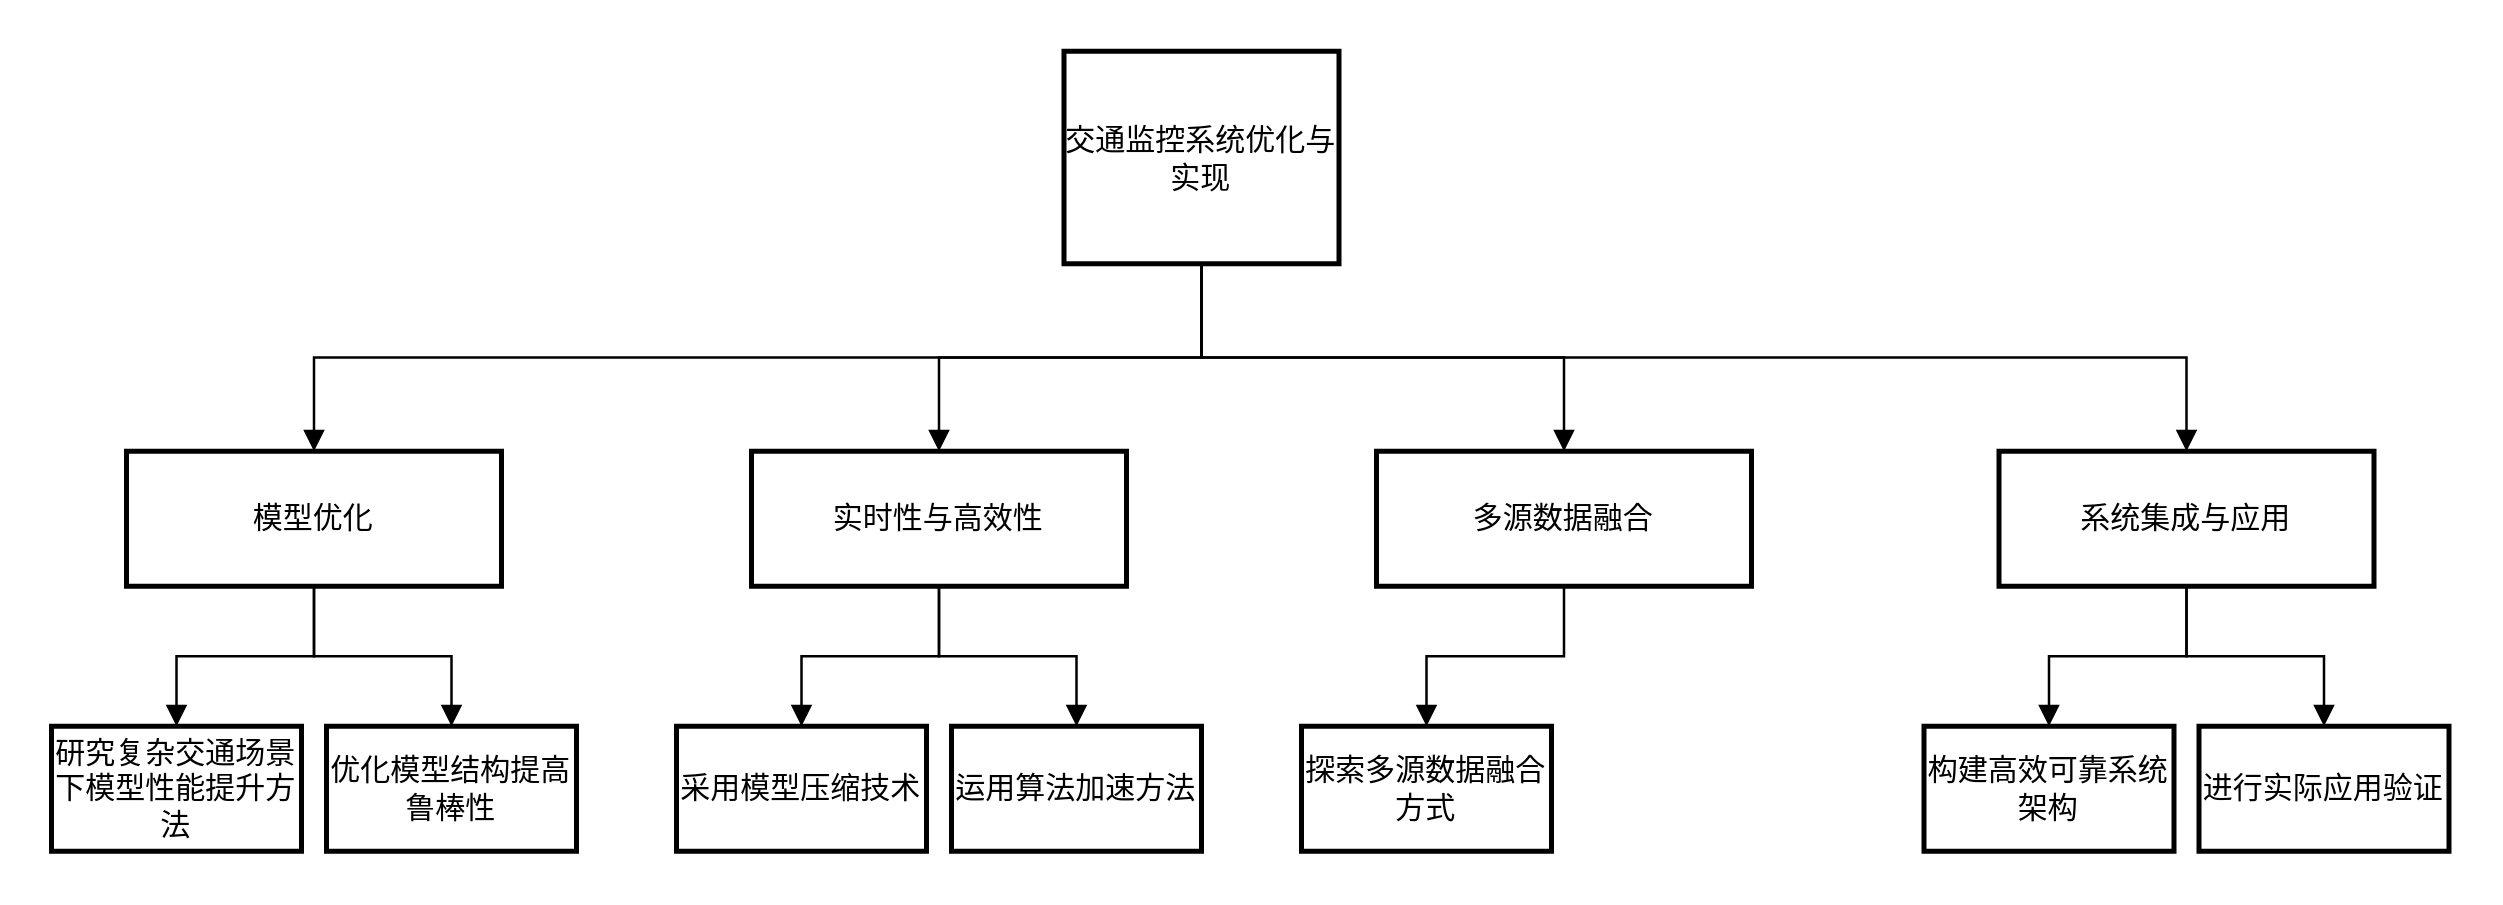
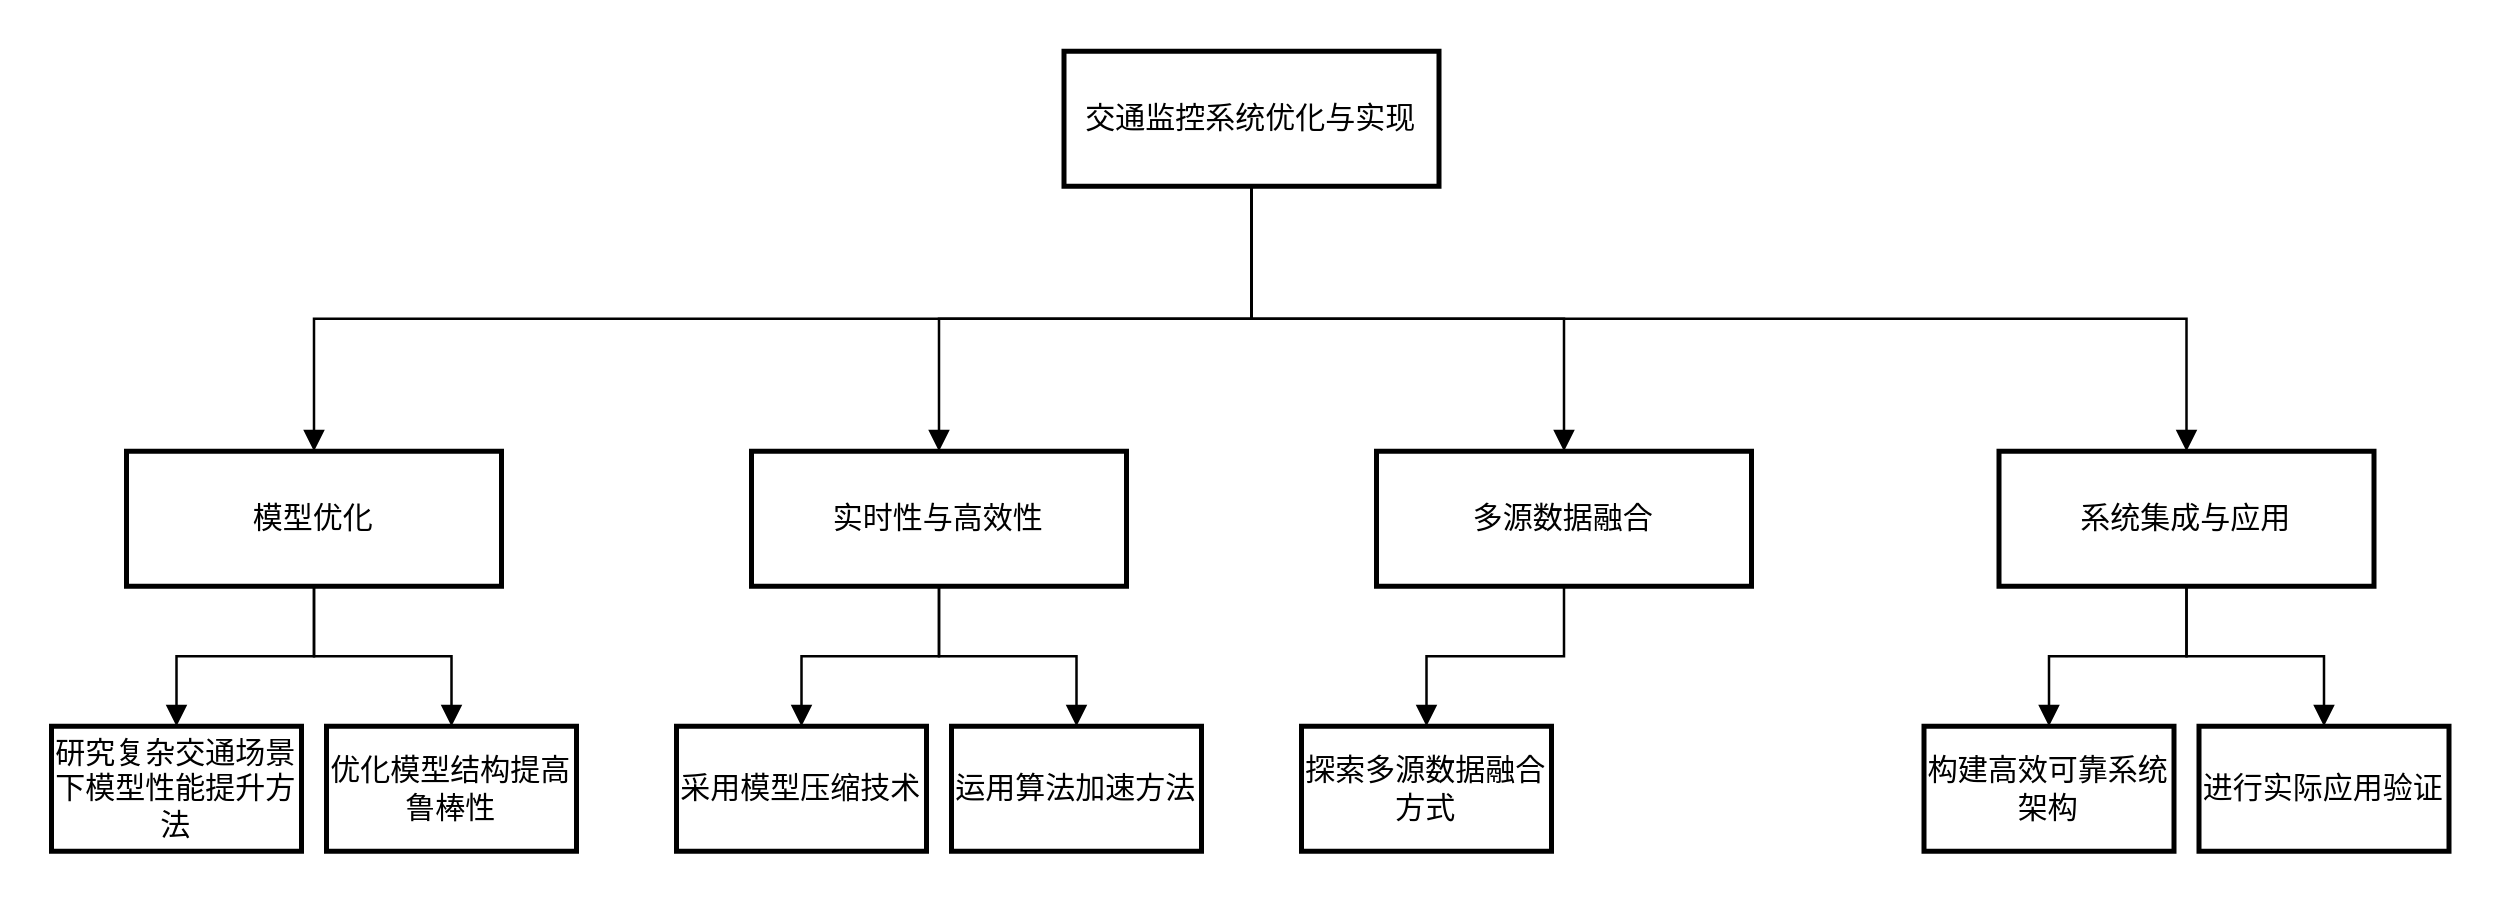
(1201, 158) -> (1251, 119)
